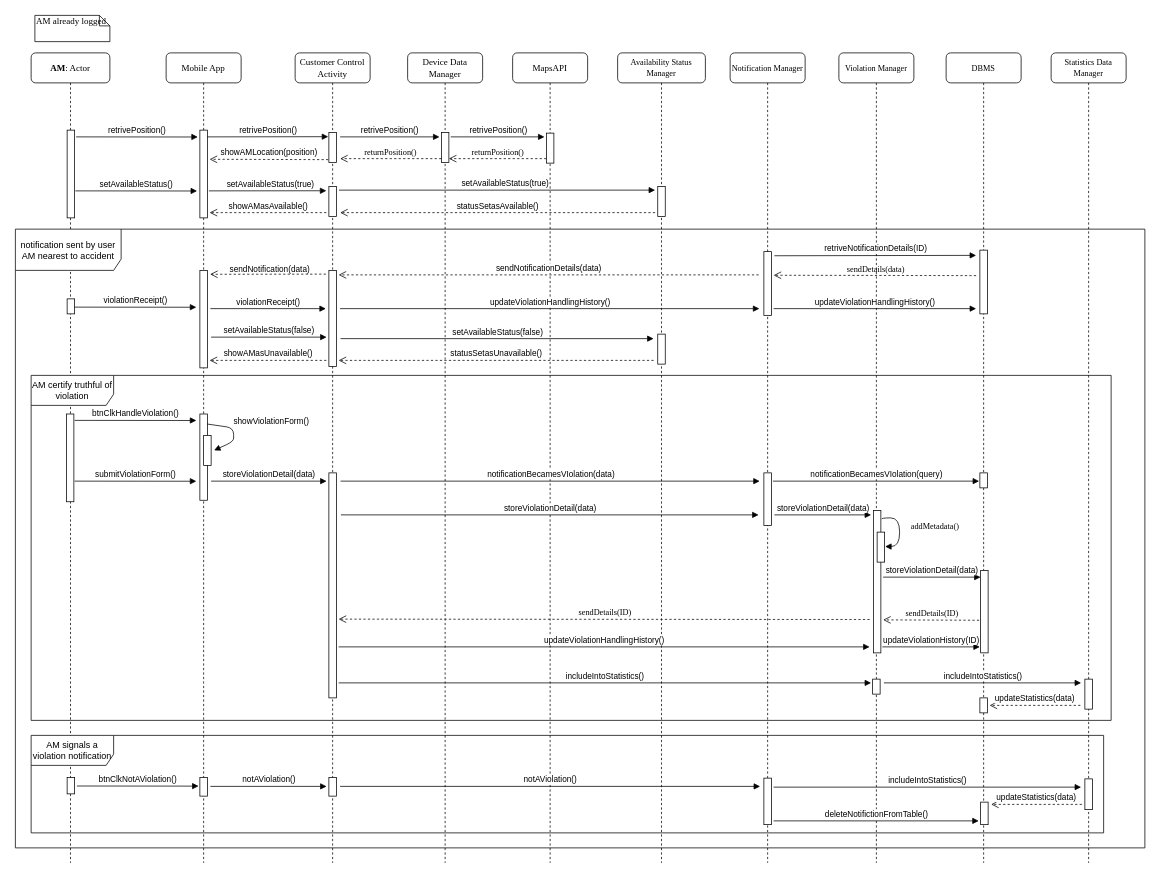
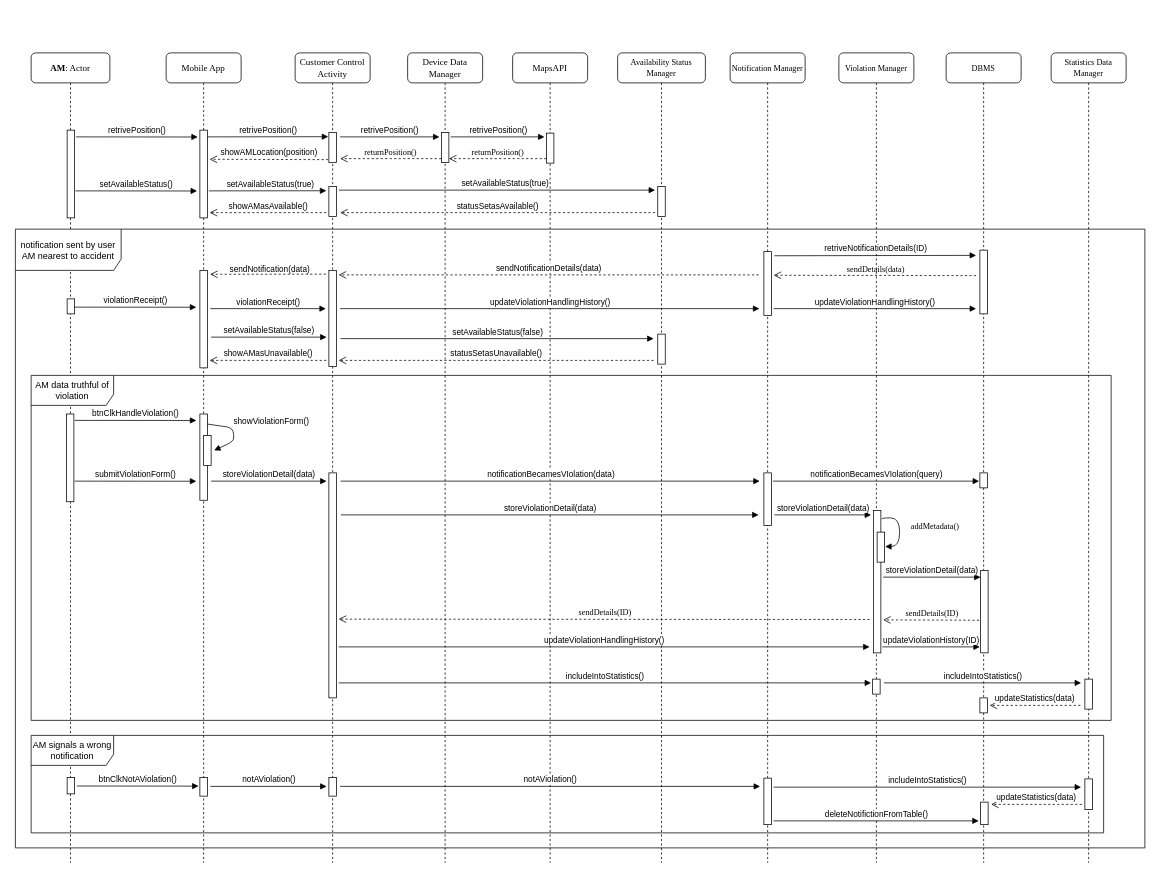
(72, 29) -> none
(72, 390) -> (72, 390)
(72, 750) -> (72, 750)
